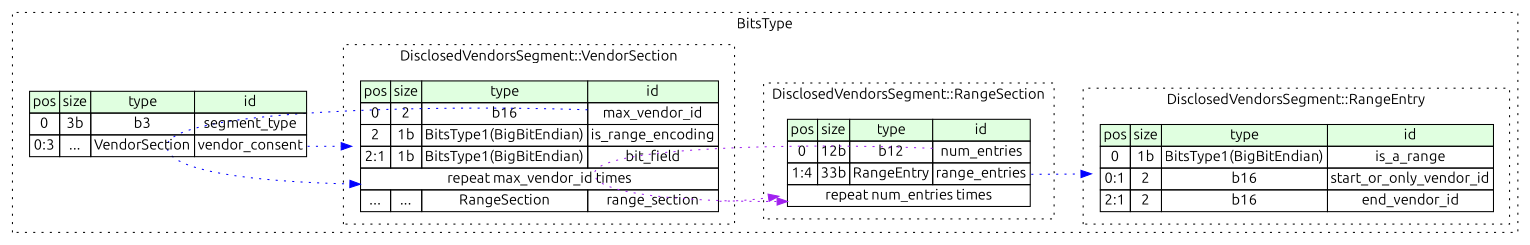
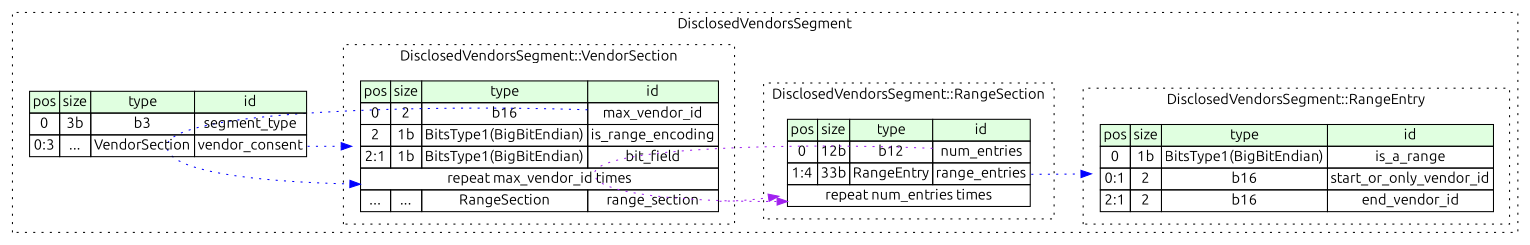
(765, 24) -> (765, 24)
